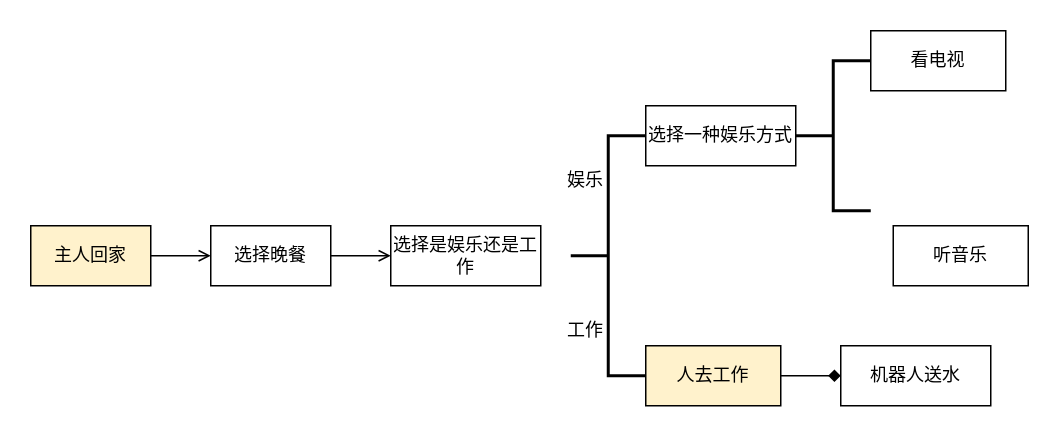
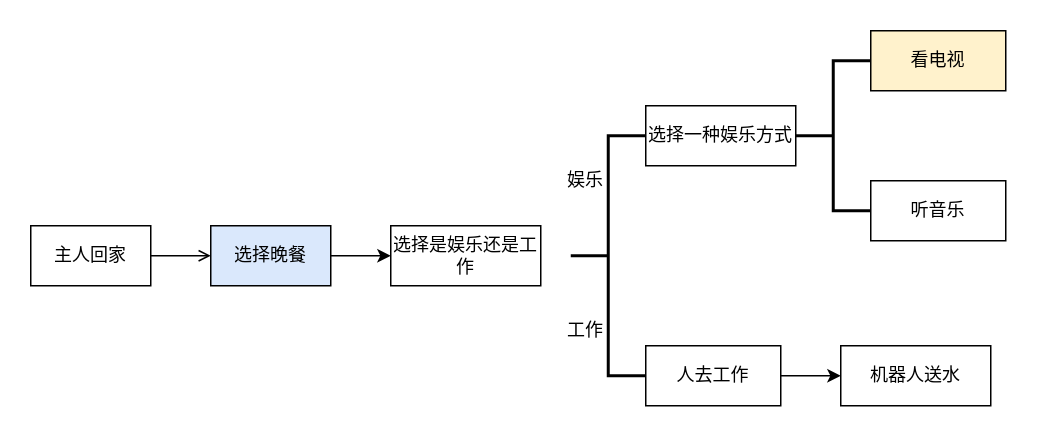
(938, 61) -> (938, 61)
(91, 256) -> (91, 256)
(271, 256) -> (271, 256)
(381, 256) -> (379, 256)
(961, 256) -> (938, 211)
(713, 376) -> (713, 376)
(828, 376) -> (829, 376)
